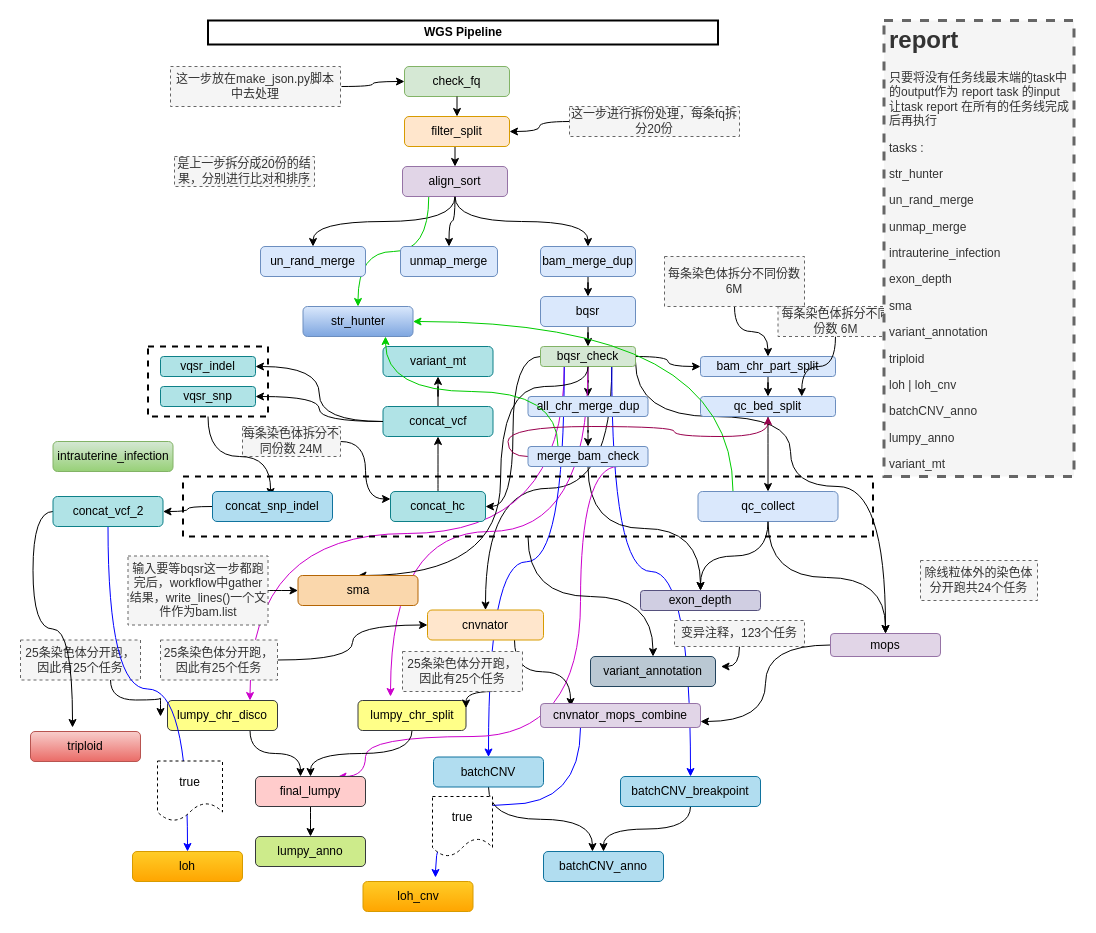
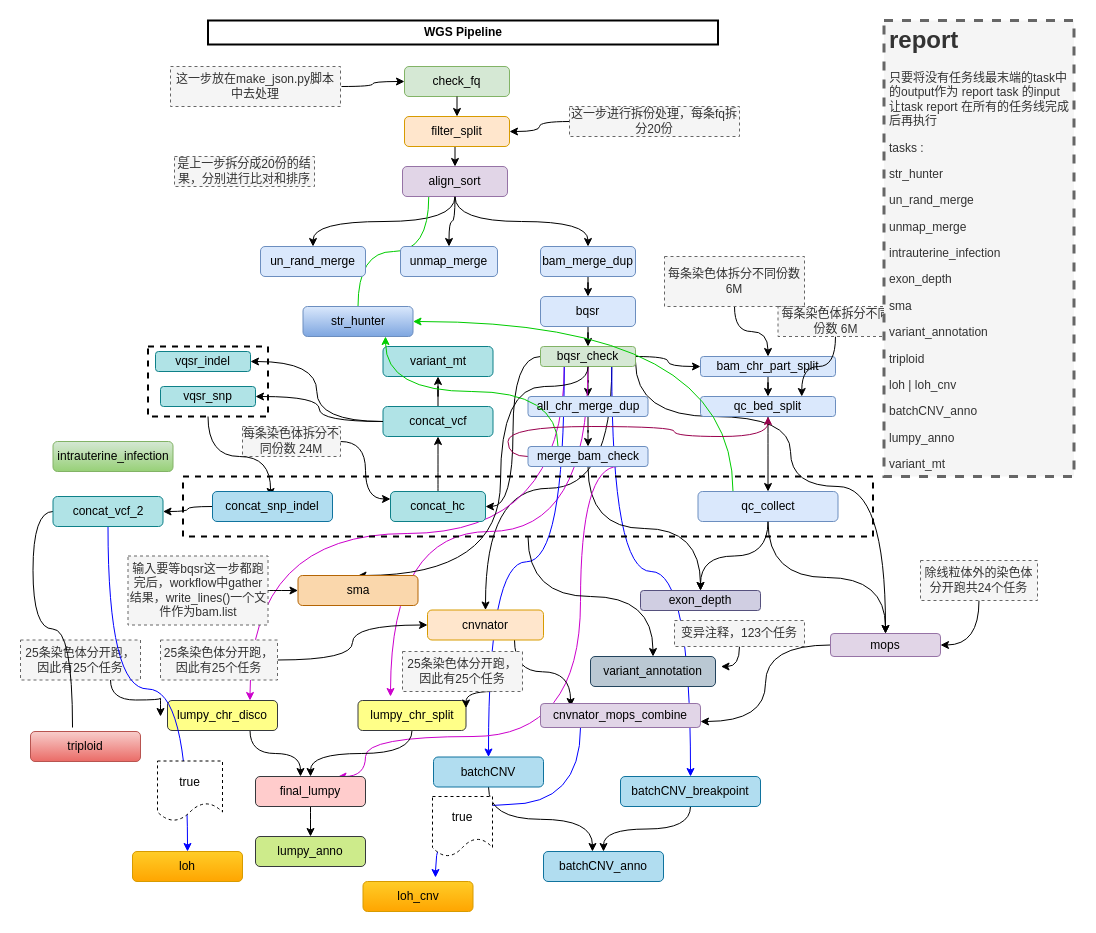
(361, 275) -> (361, 278)
(208, 367) -> (203, 362)
none -> (973, 631)
(72, 719) -> (72, 722)
